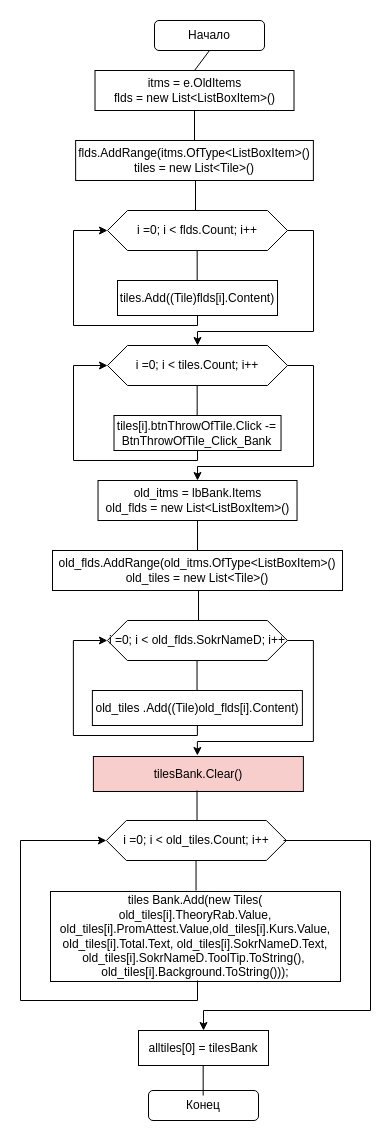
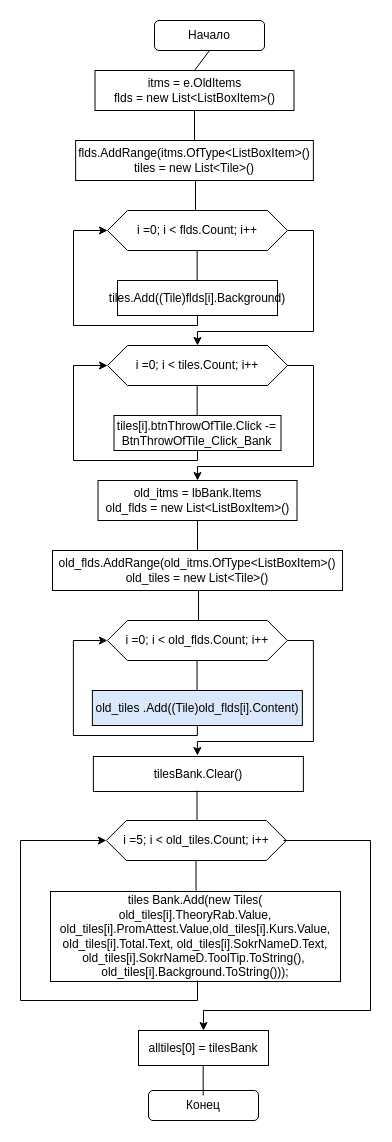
(198, 299) -> (198, 299)
(198, 641) -> (198, 641)
(197, 708) -> (197, 708)
(198, 774) -> (198, 774)
(197, 841) -> (197, 841)
